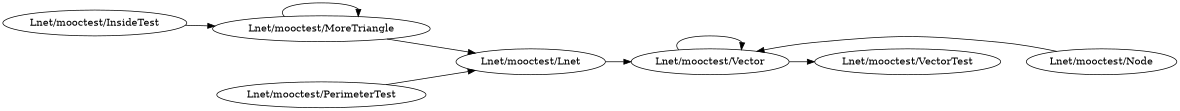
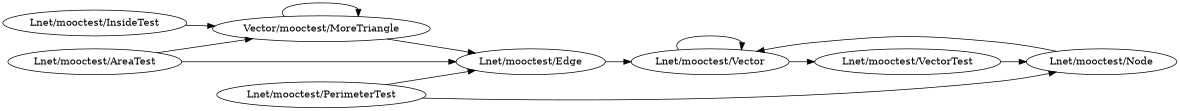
(321, 29) -> (321, 29)
none -> (95, 62)
(531, 62) -> (531, 62)
none -> (1010, 62)
none -> (736, 98)
